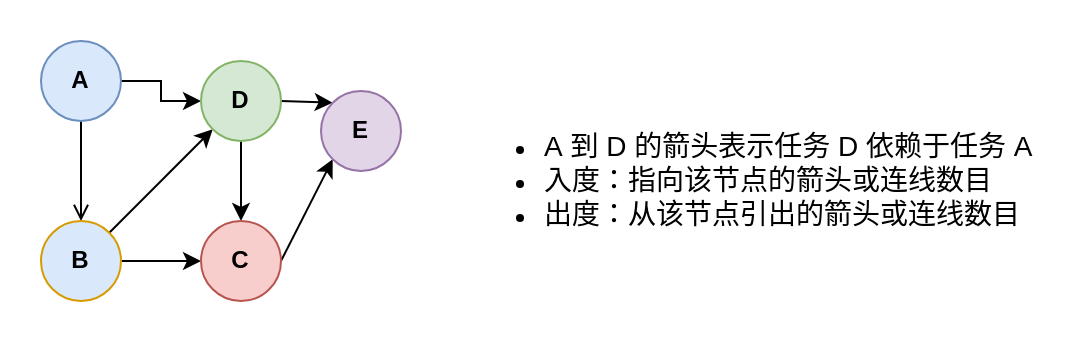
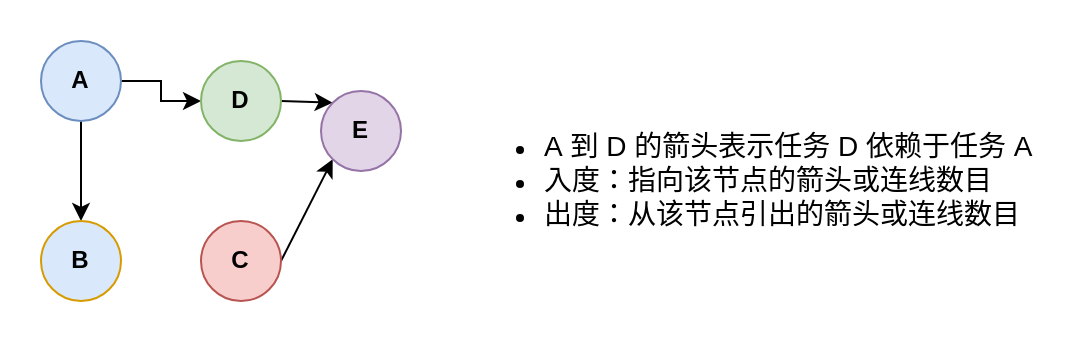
(241, 174) -> none
(156, 186) -> none
(81, 208) -> (81, 206)
(154, 261) -> none
